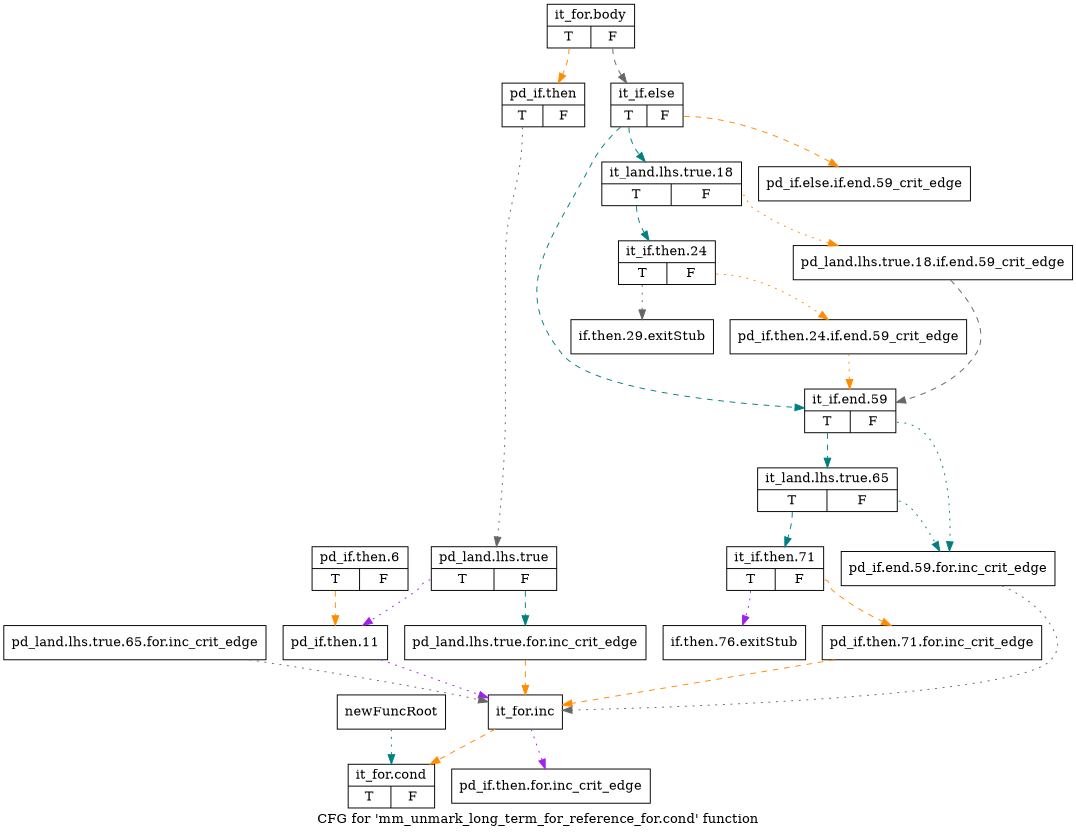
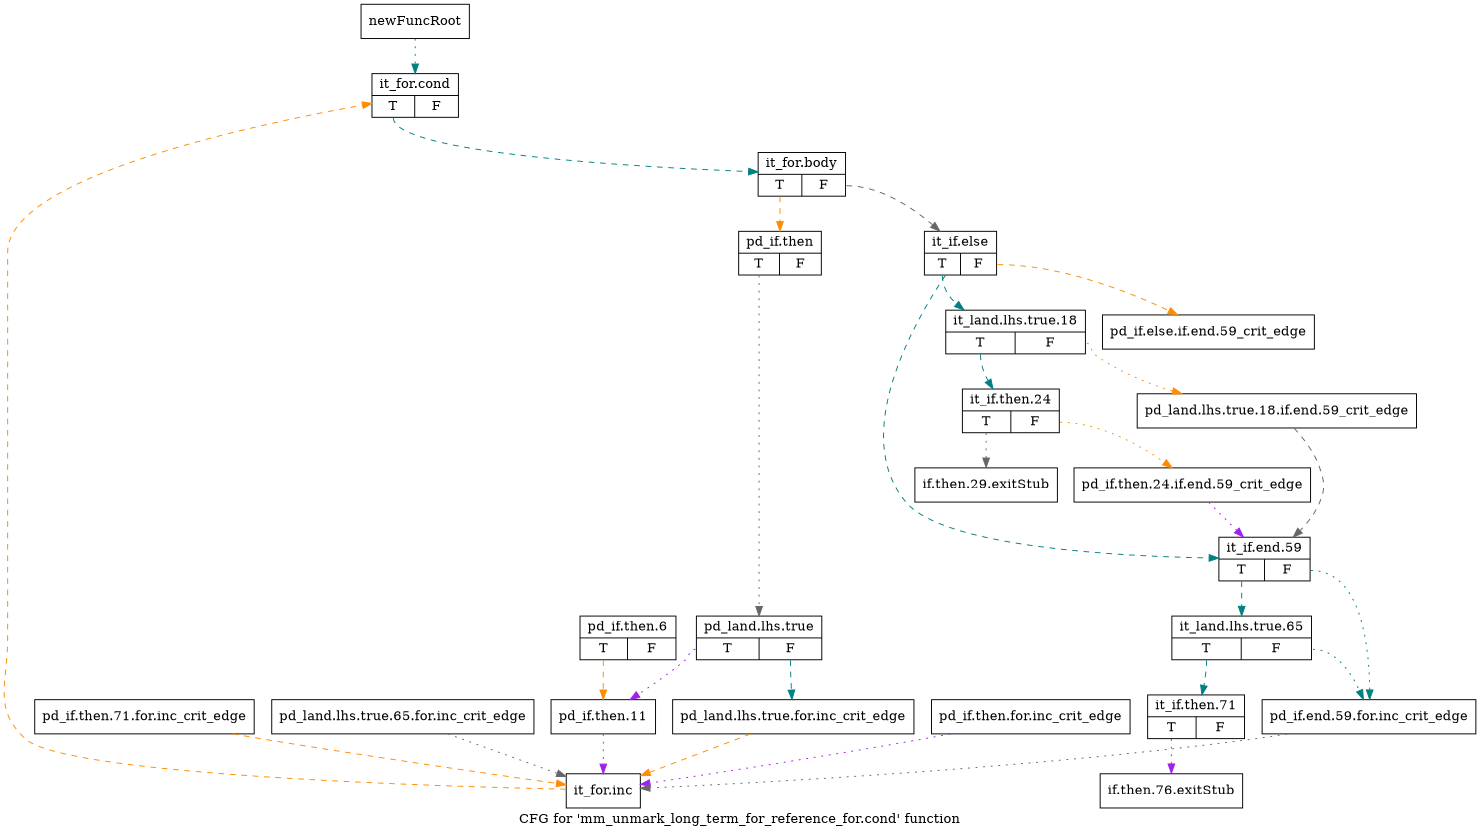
none -> (567, 160)
(849, 367) -> (1223, 516)
(850, 604) -> none
(537, 745) -> (800, 760)
